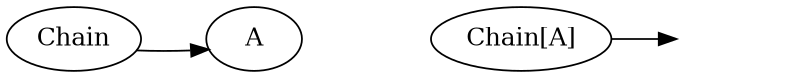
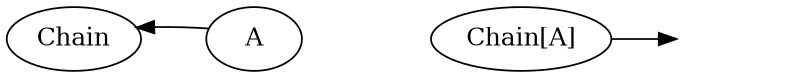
(163, 51) -> (182, 27)
